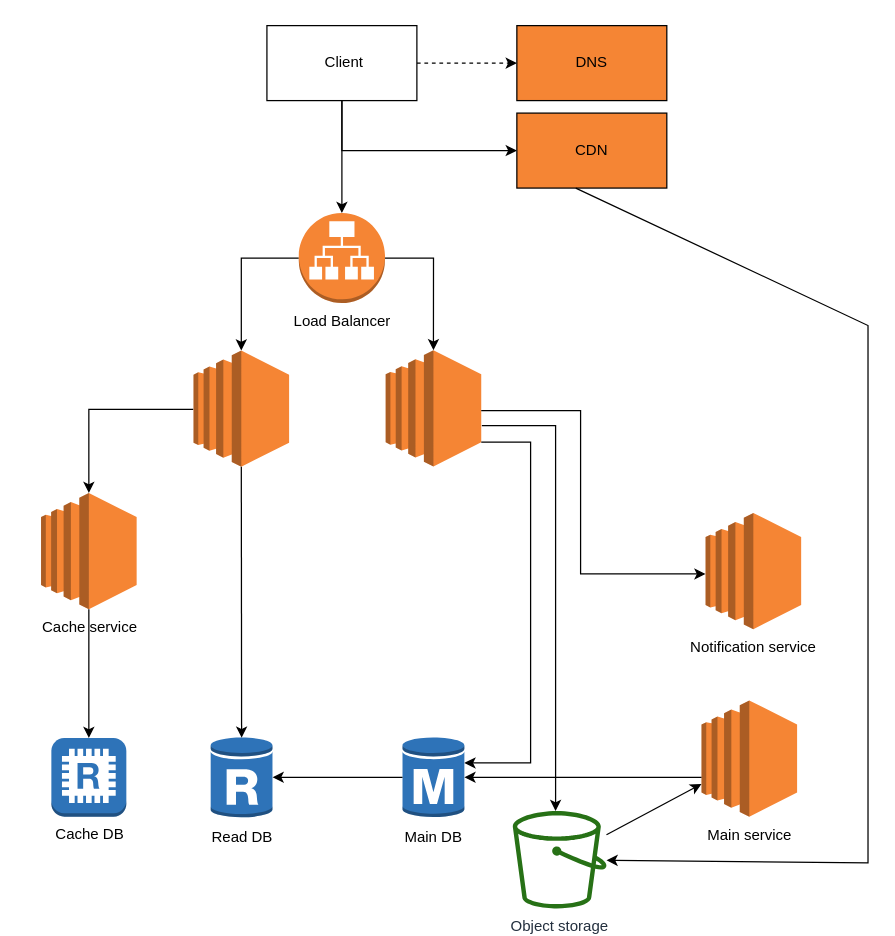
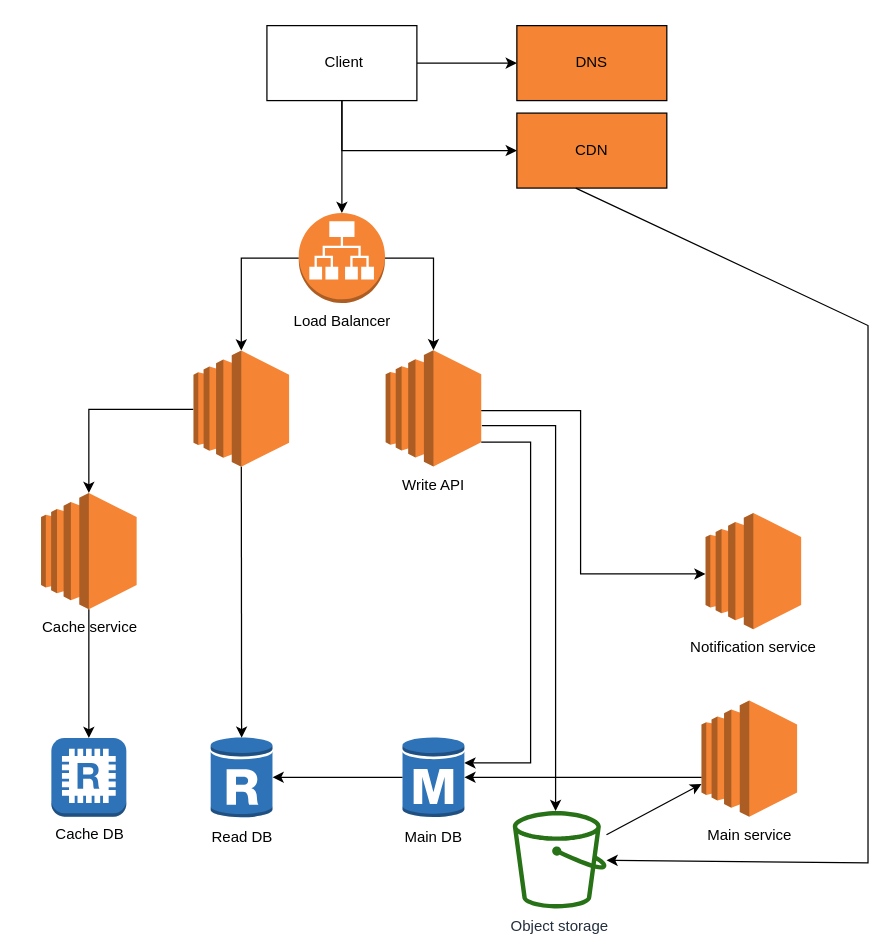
(463, 63) -> (463, 63)
none -> (433, 485)
